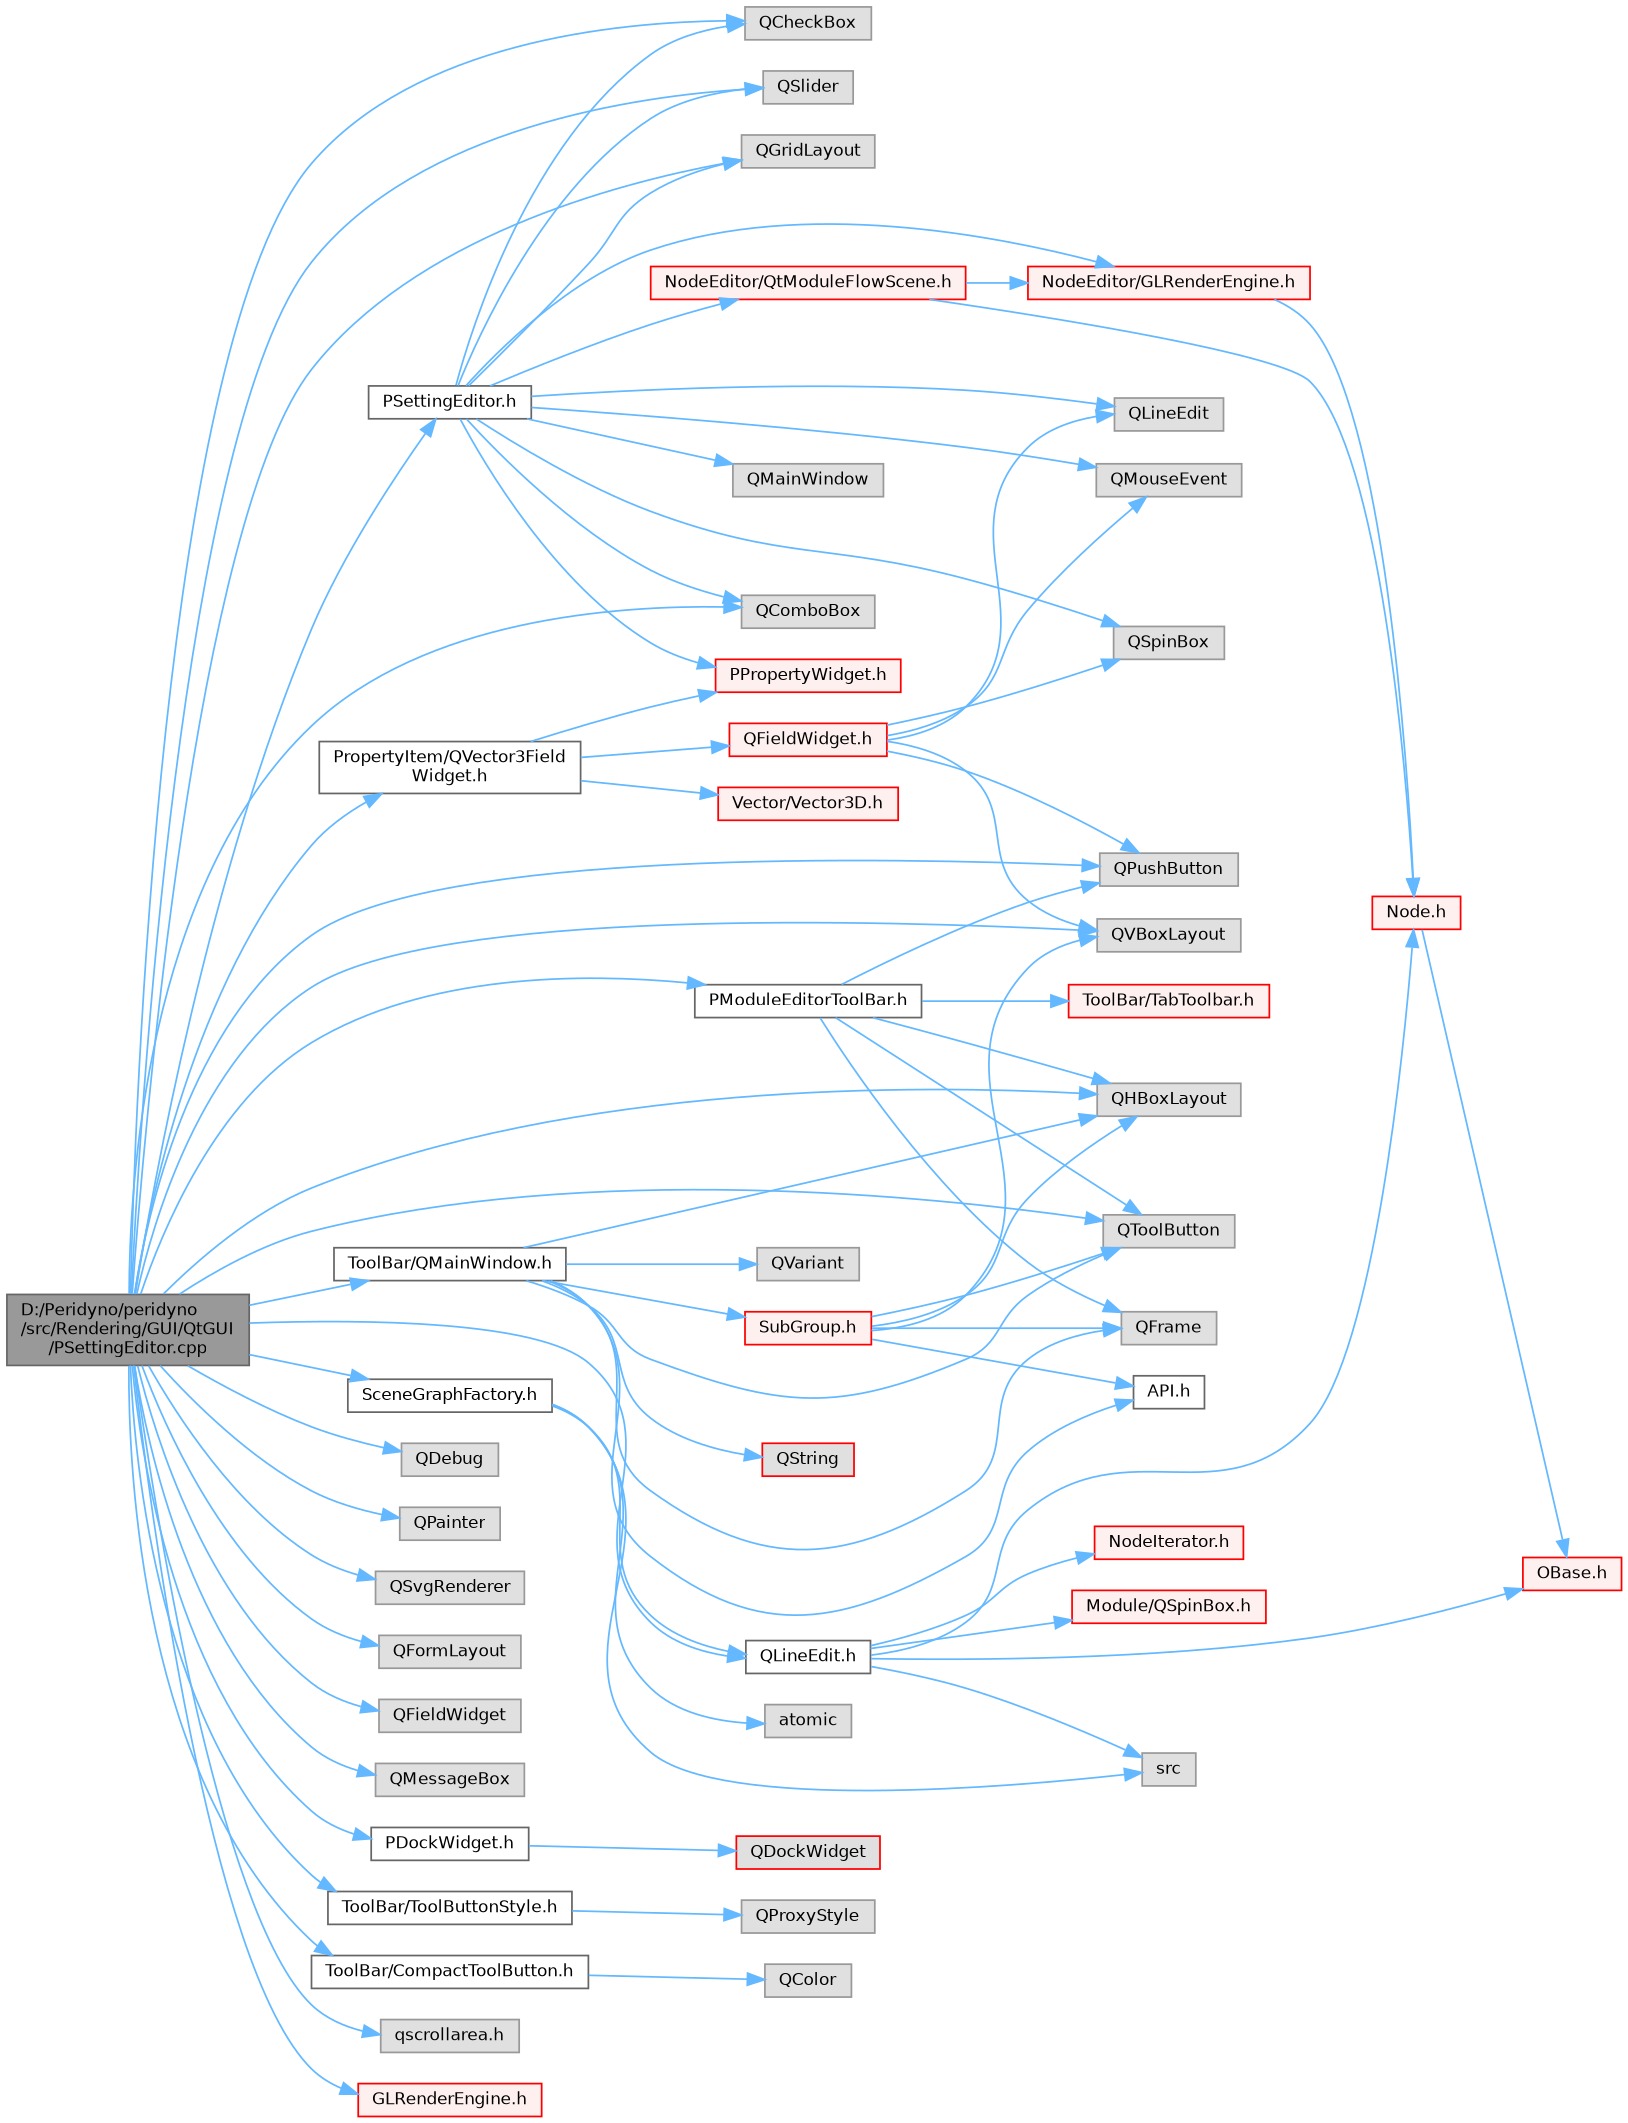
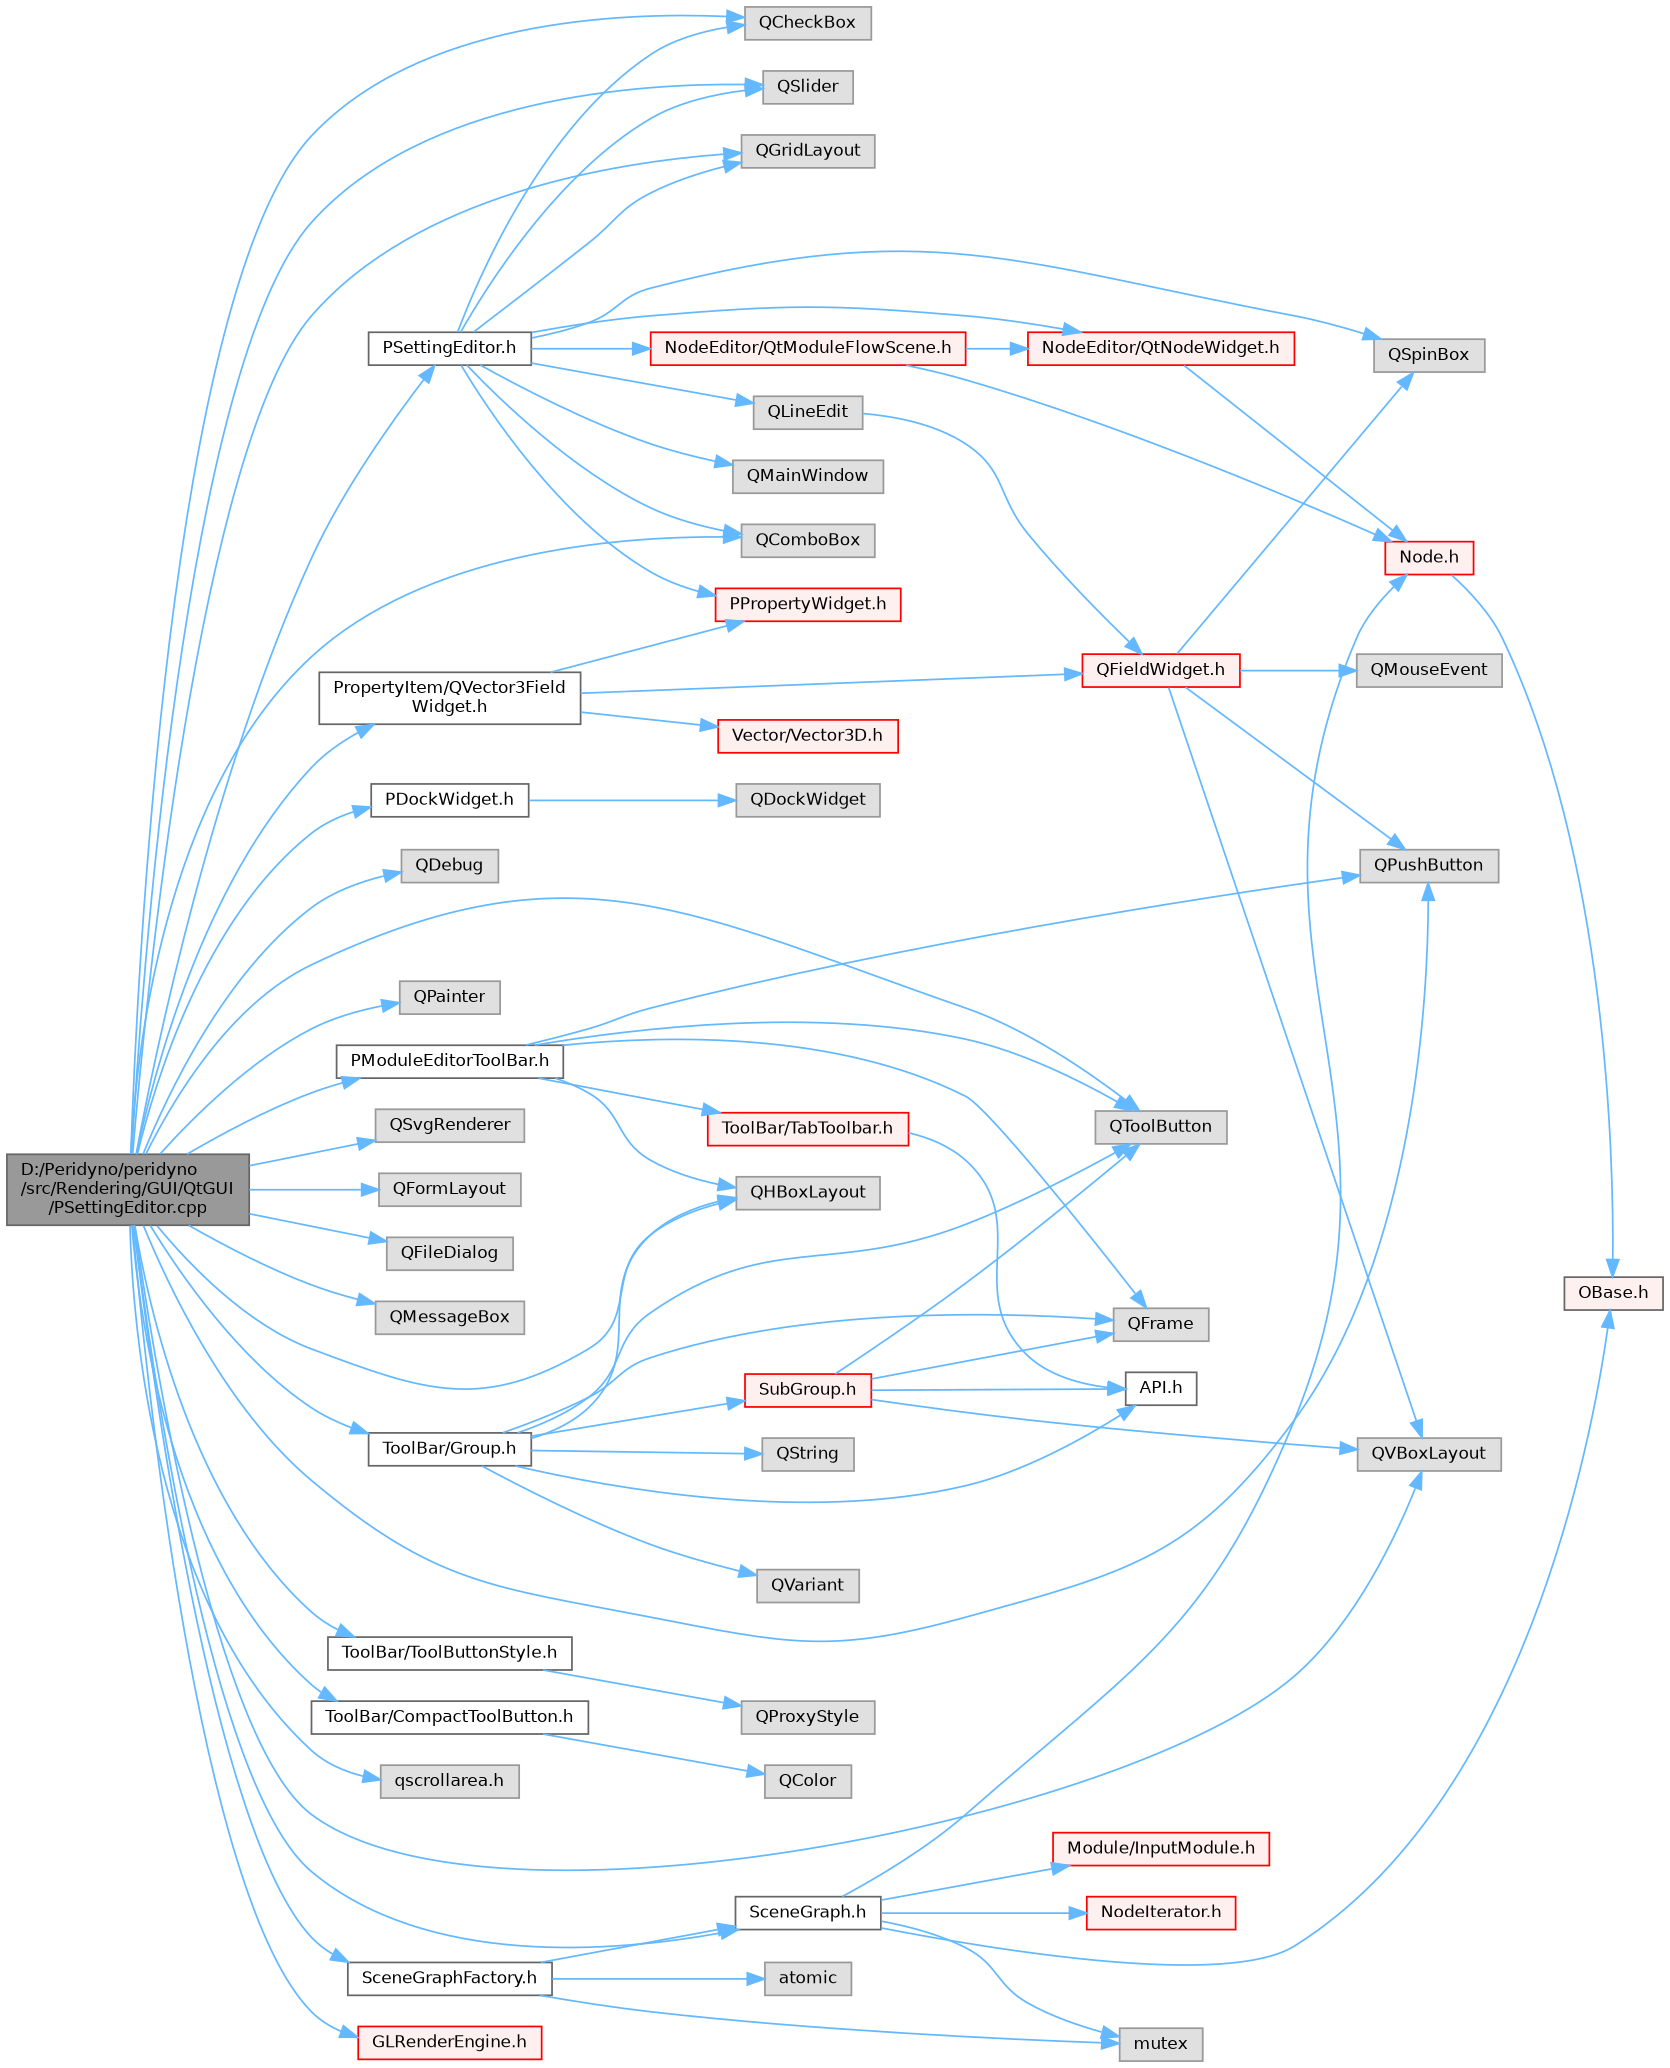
(1169, 283) -> (1161, 349)
(806, 430) -> none
(997, 571) -> (1009, 504)
(1029, 1197) -> none
(450, 1264) -> (450, 1449)
none -> (997, 1279)
(808, 1460) -> (808, 1455)
(1572, 1574) -> (1614, 1294)
(1169, 1607) -> (1161, 1849)
(808, 1657) -> (808, 1913)
(450, 1716) -> (450, 1254)
(1169, 1769) -> (1161, 2045)
(808, 1853) -> (808, 800)
